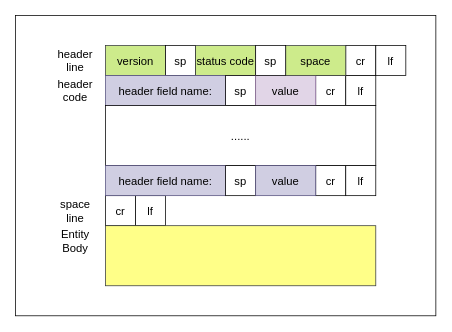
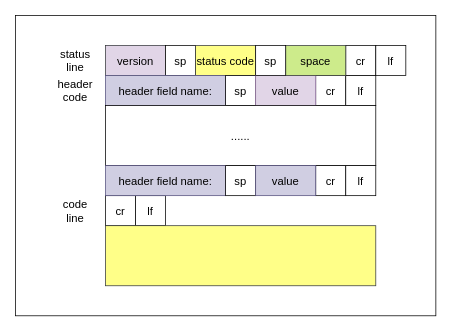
(75, 60) -> (75, 60)
(135, 60) -> (135, 60)
(225, 60) -> (225, 60)
(75, 210) -> (75, 210)
(75, 240) -> none
